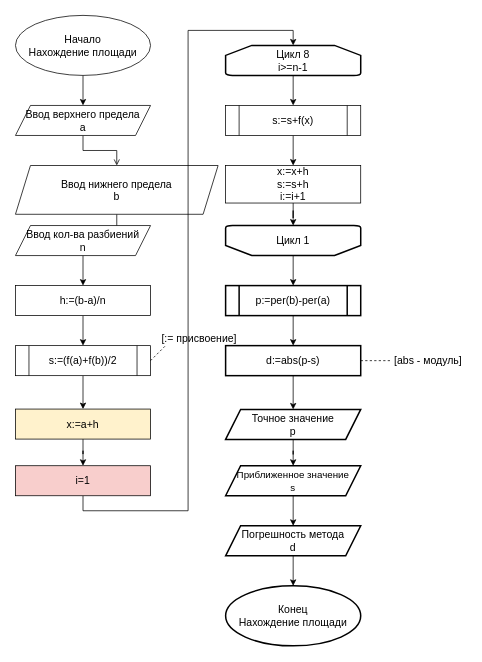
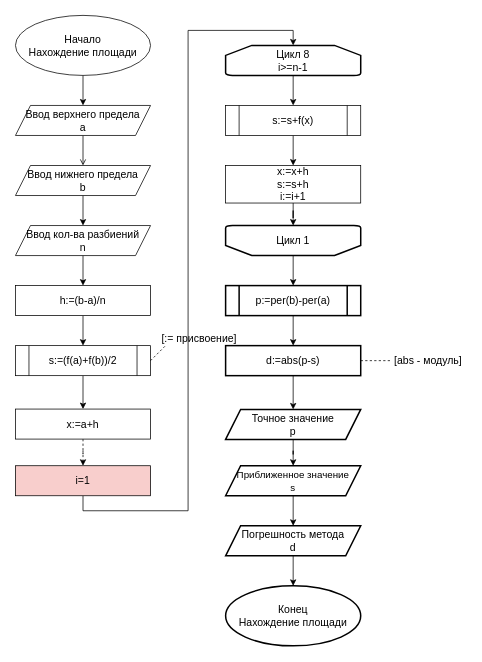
(117, 190) -> (83, 180)
(83, 424) -> (83, 424)
(83, 452) -> (83, 452)
